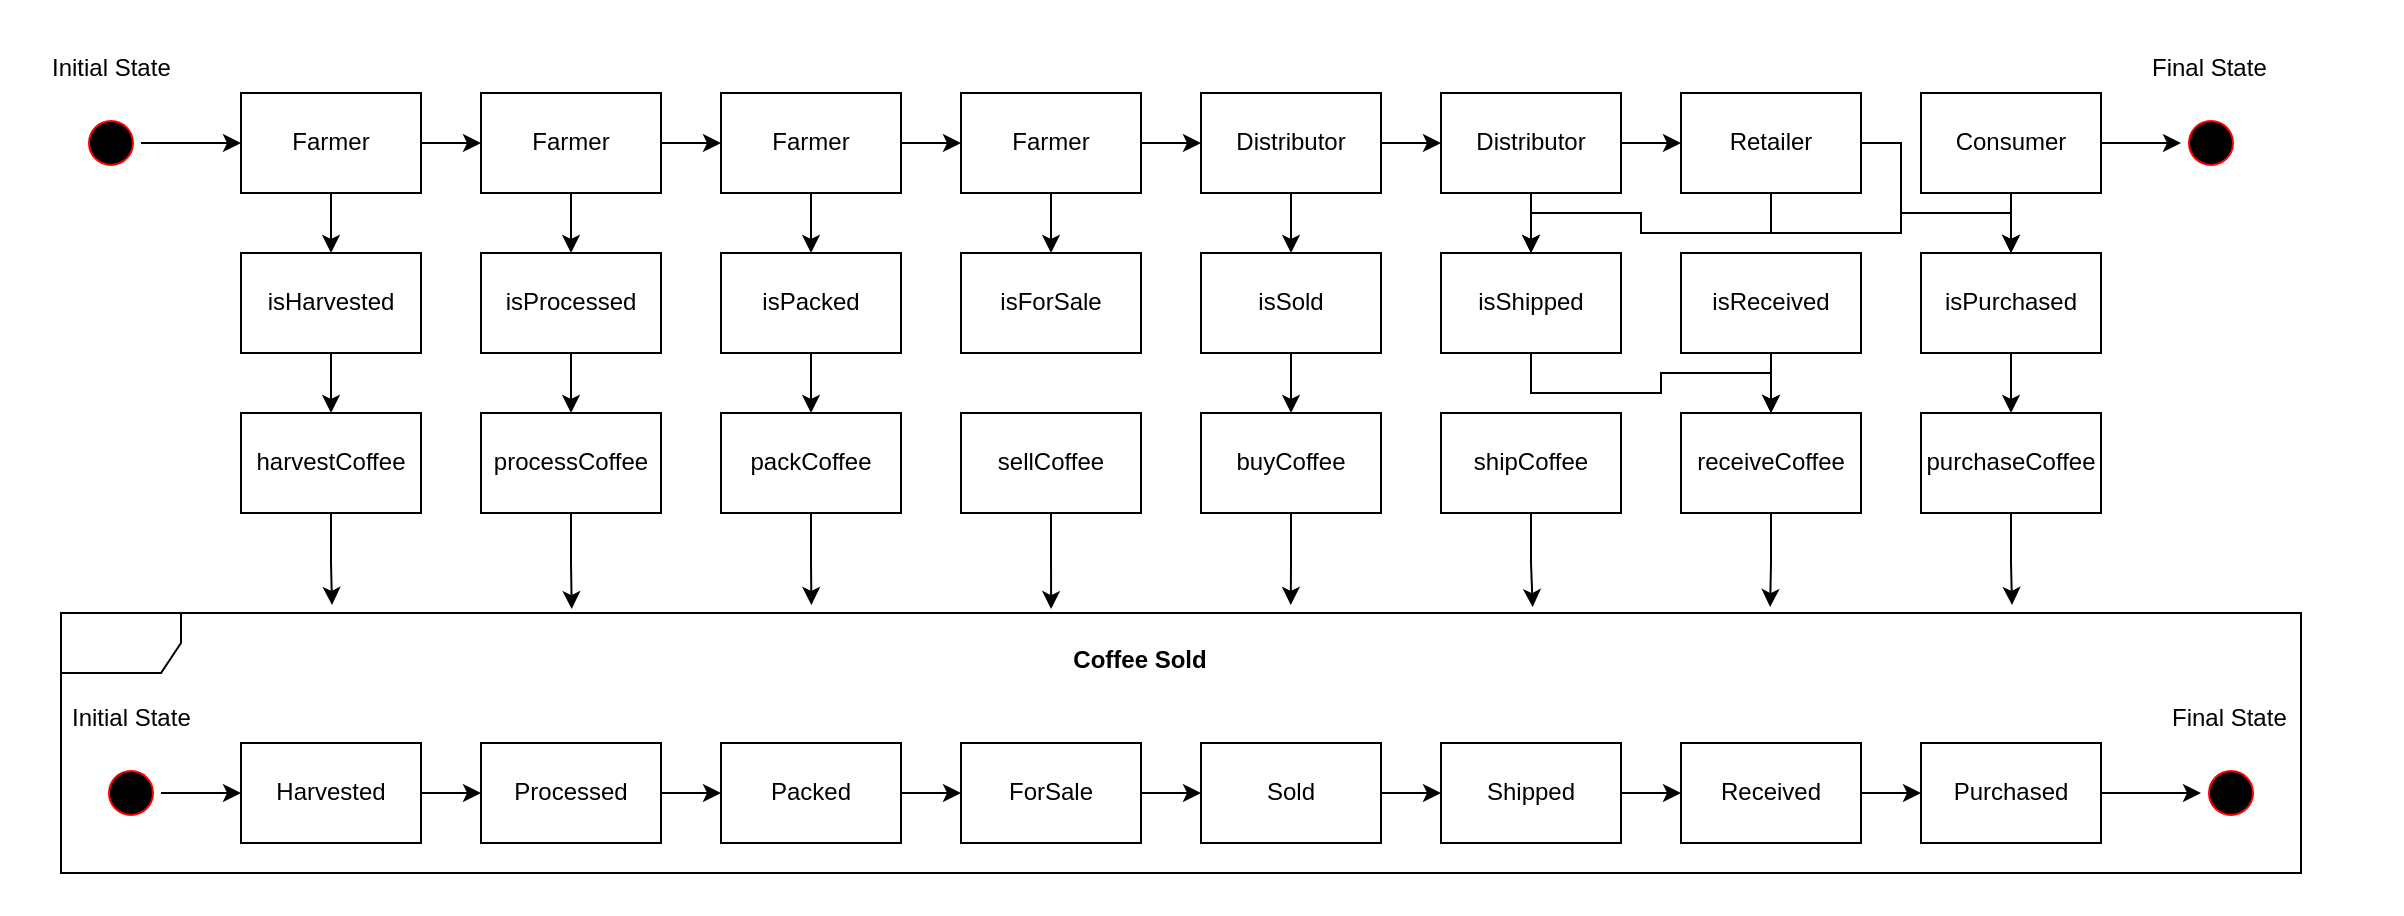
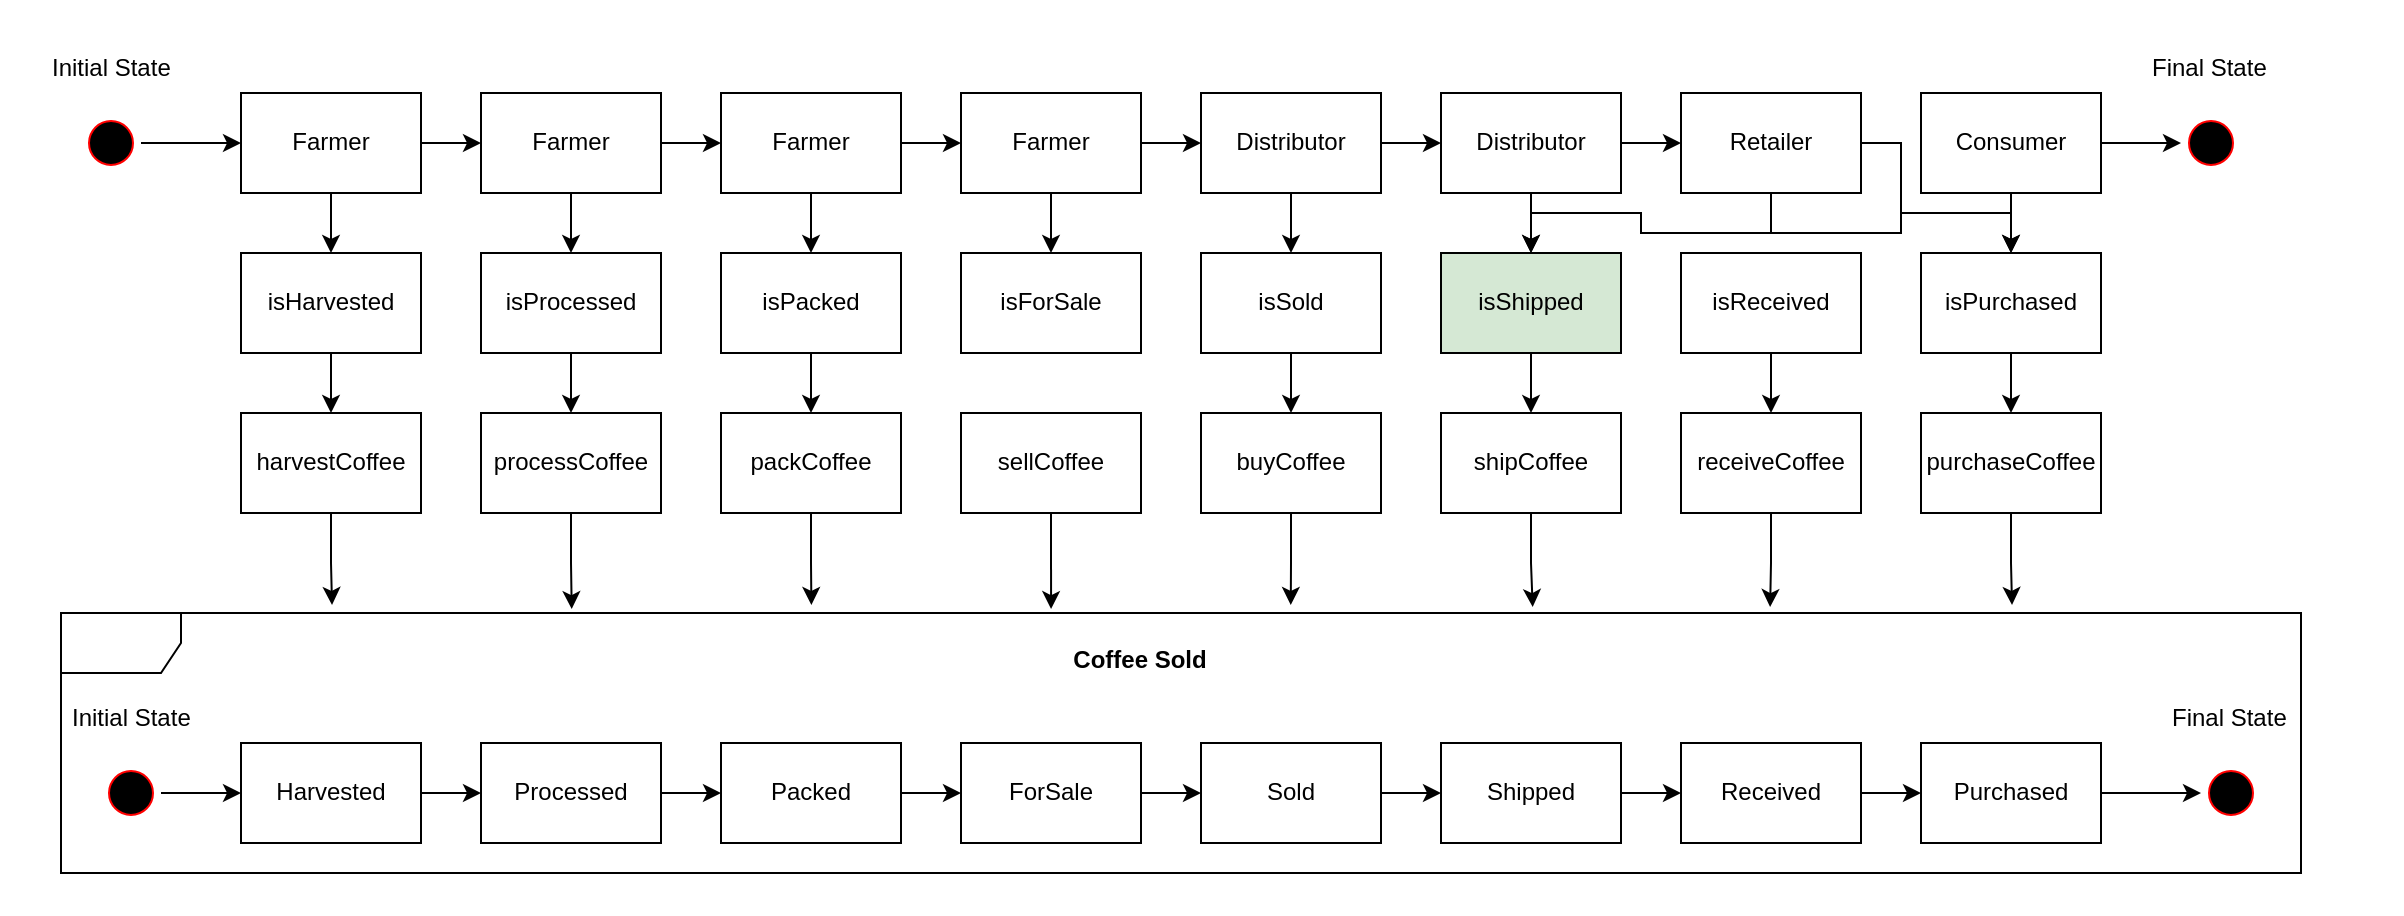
(1531, 303) -> (1531, 303)
(1658, 393) -> (1531, 395)
